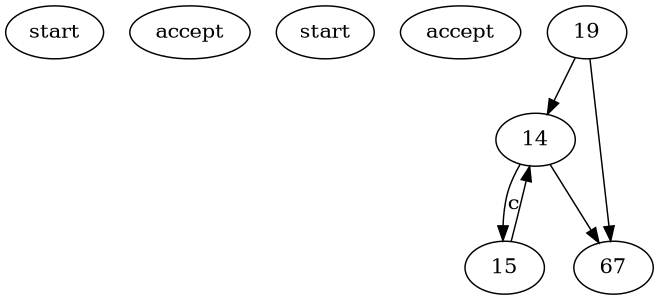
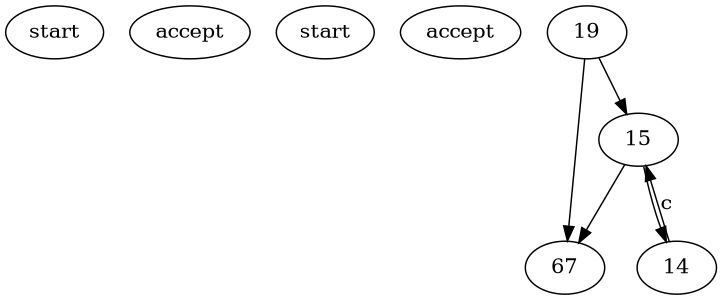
(565, 79) -> (610, 79)
(571, 197) -> (606, 197)
